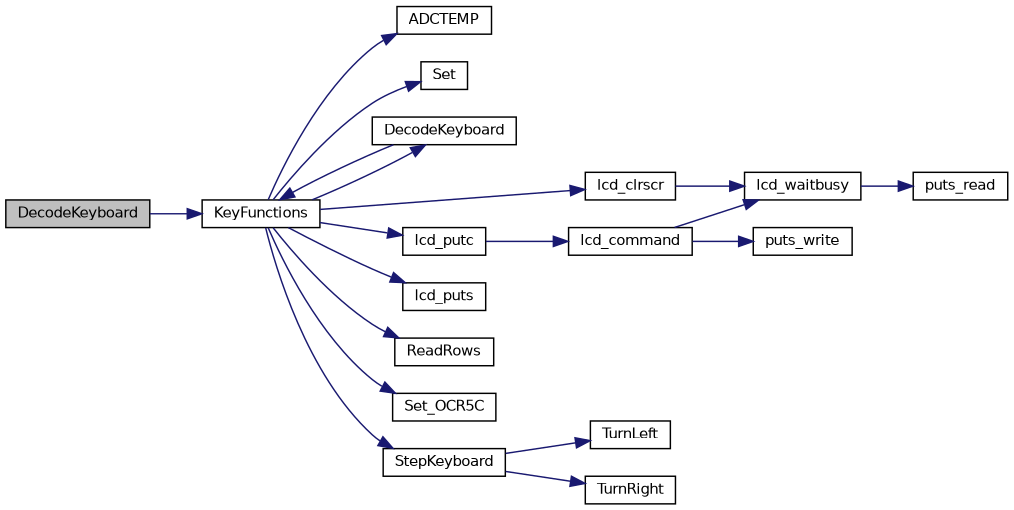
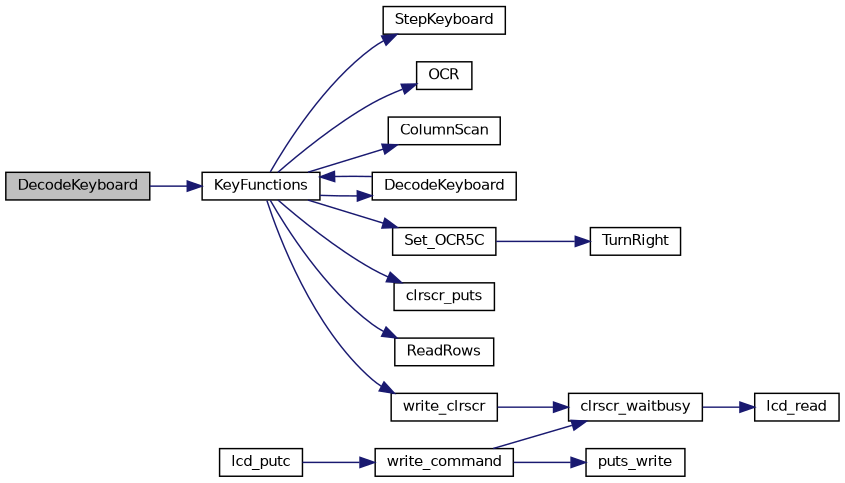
(444, 20) -> (444, 76)
(444, 76) -> (444, 131)
(630, 186) -> (444, 407)
(803, 186) -> (635, 407)
(960, 186) -> (797, 407)
(354, 228) -> none
(630, 241) -> (444, 462)
(444, 297) -> (444, 297)
(630, 435) -> none
(538, 476) -> (535, 241)
